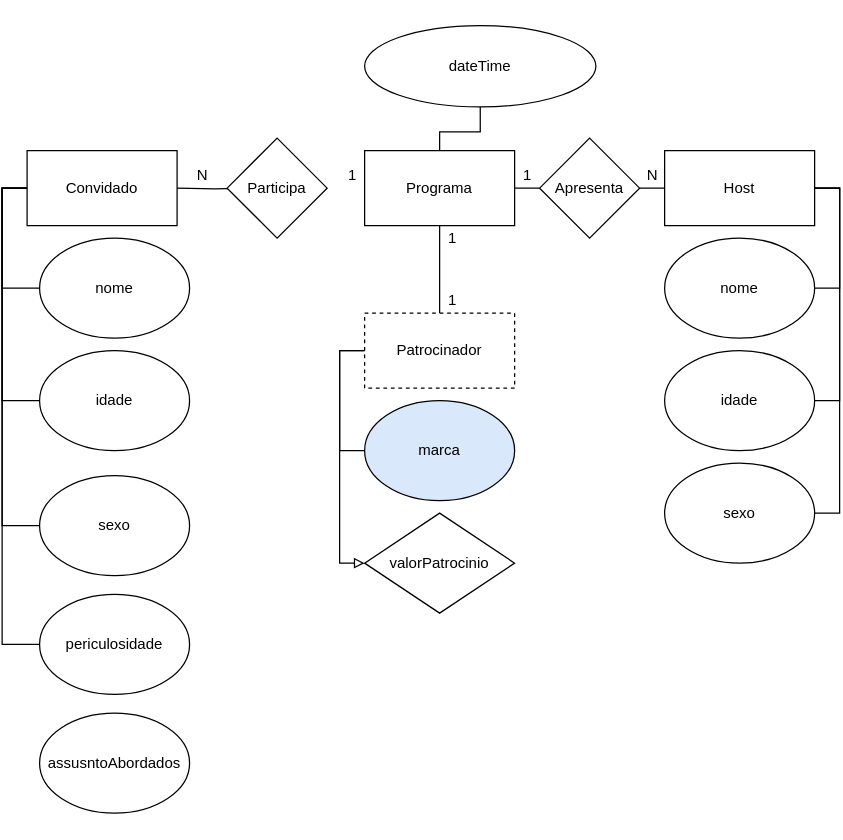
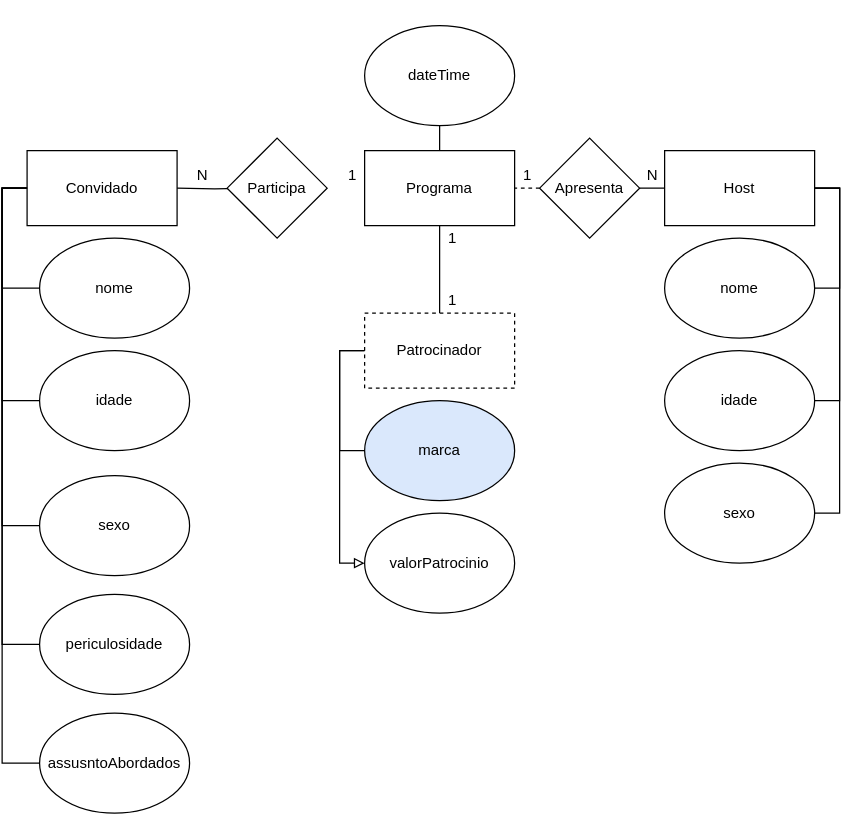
(480, 66) -> (439, 76)
(526, 188) -> (526, 188)
(439, 563) -> (439, 563)
none -> (2, 723)
